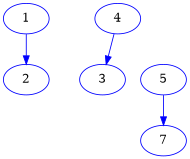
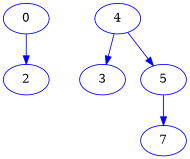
(26, 19) -> (26, 19)
none -> (138, 46)
